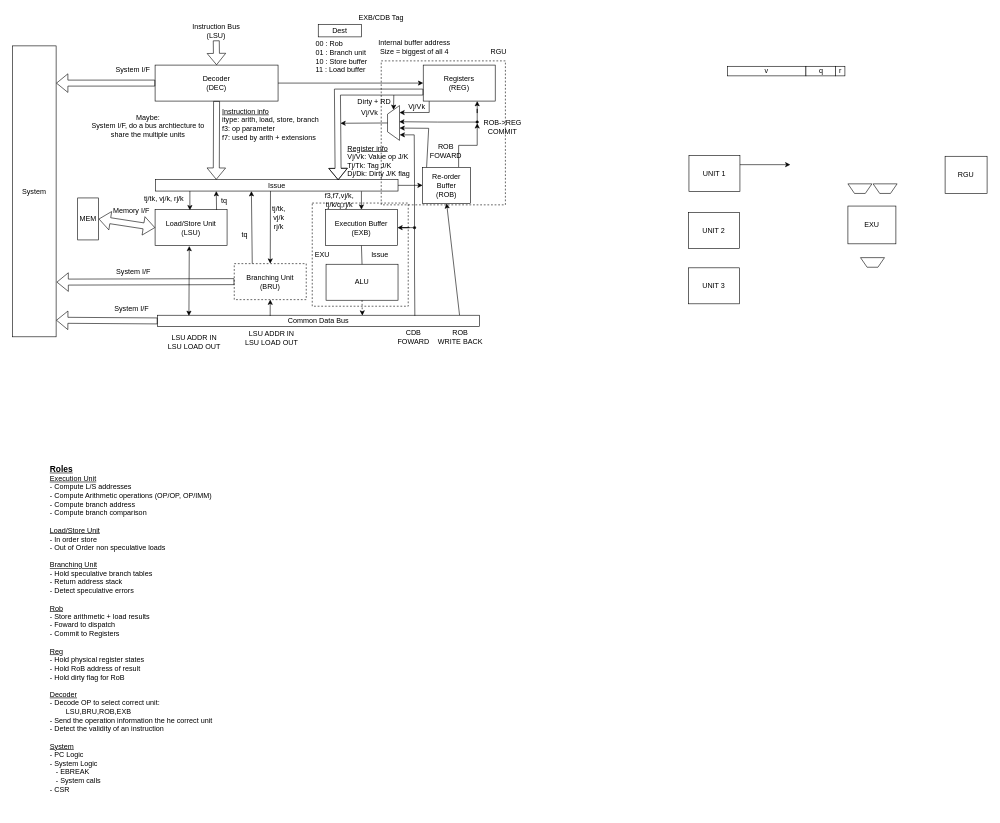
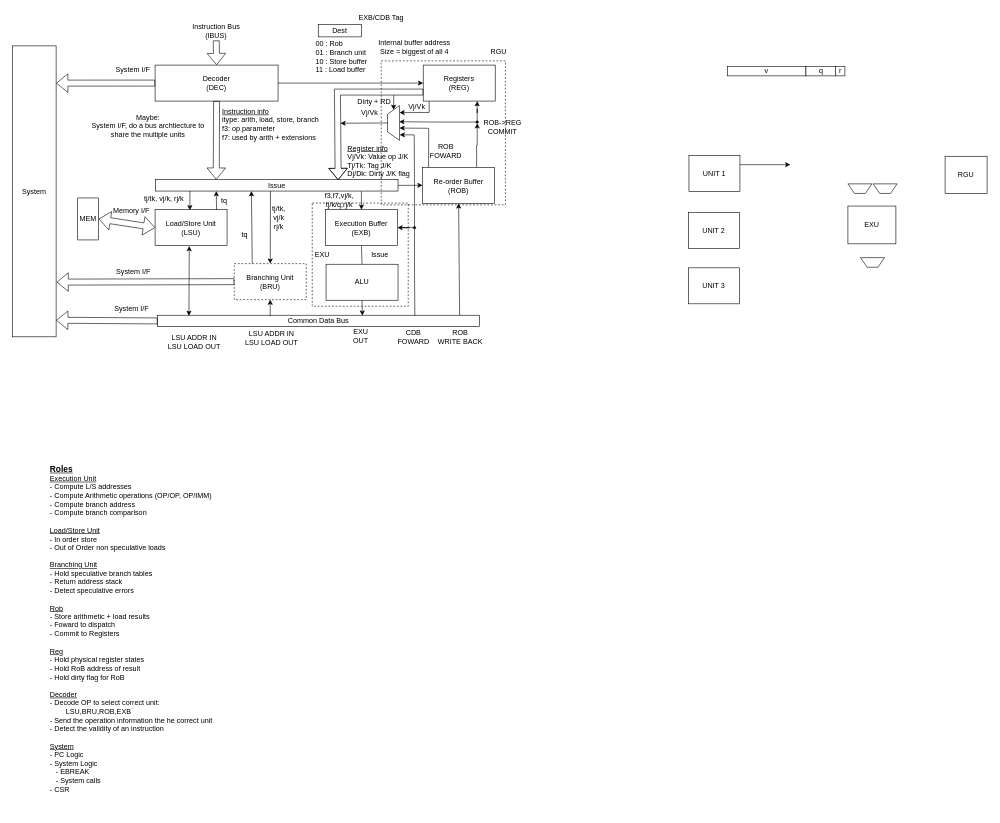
(216, 32) -> (216, 32)
(447, 185) -> (459, 185)
(362, 306) -> (362, 306)
none -> (361, 336)
